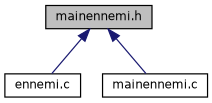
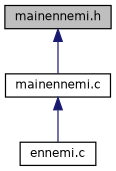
(67, 56) -> (58, 126)
